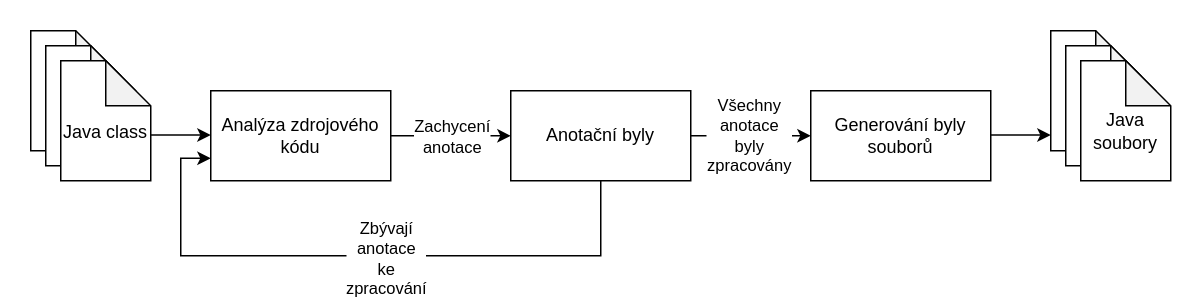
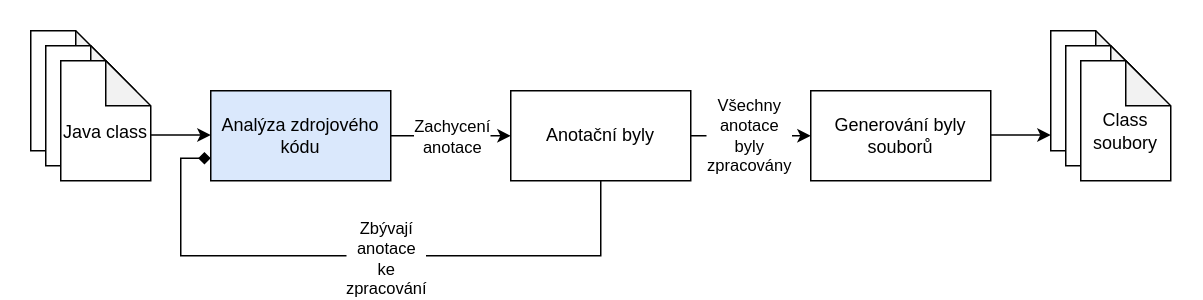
(1126, 121) -> (1126, 121)
(301, 136) -> (301, 136)
(199, 158) -> (198, 158)
